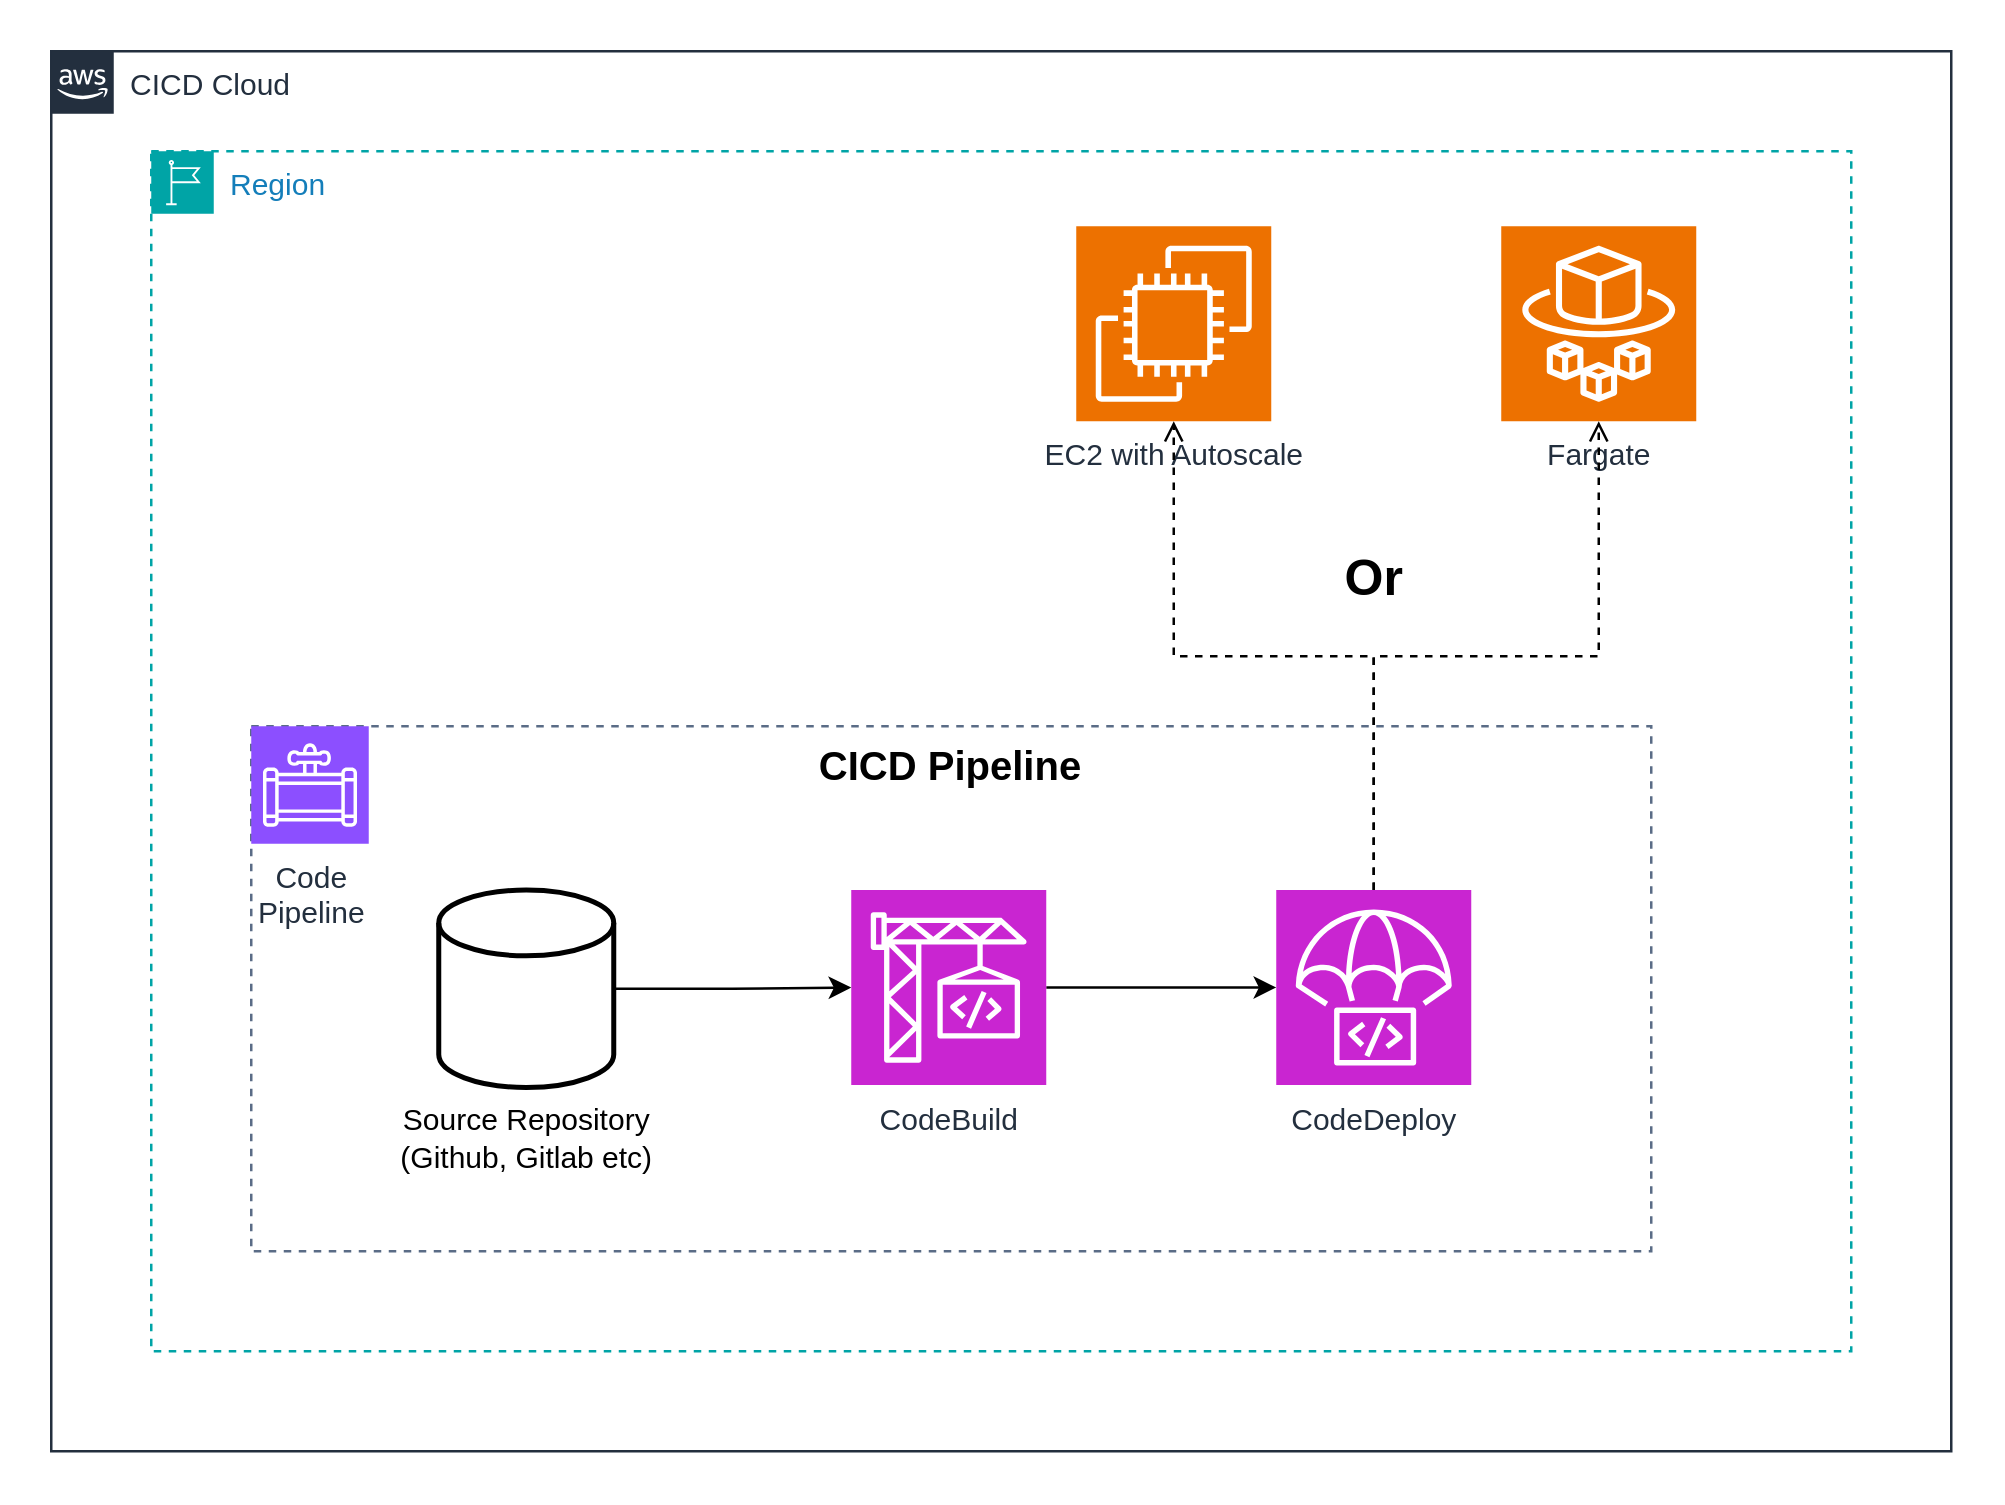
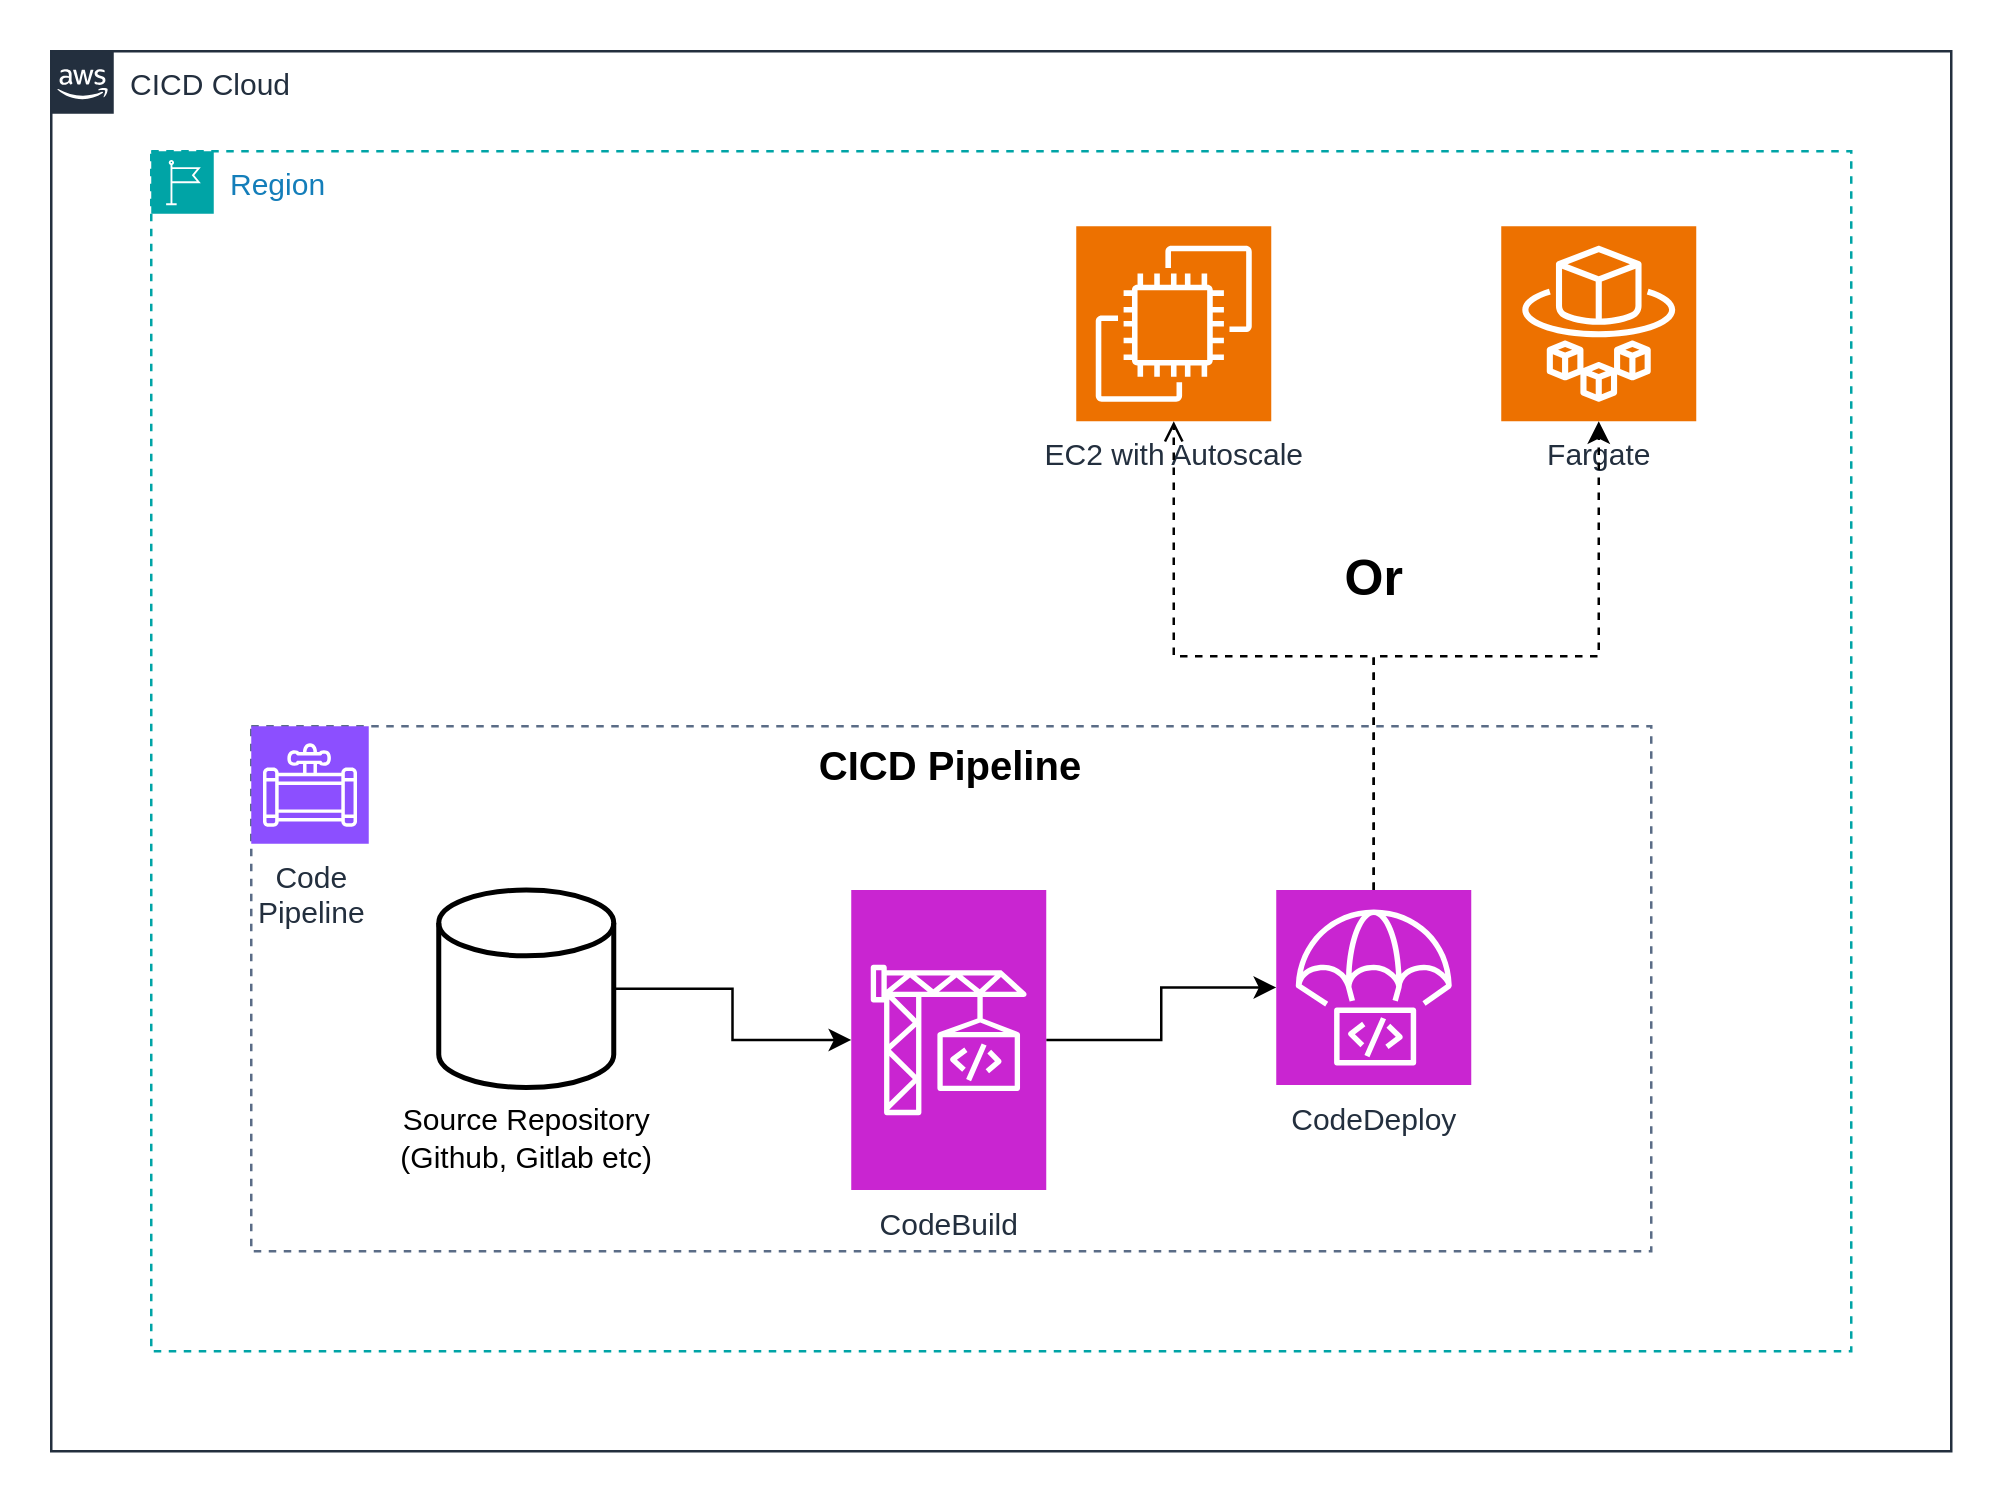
(1599, 434) -> (1599, 439)
(949, 988) -> (949, 1040)
